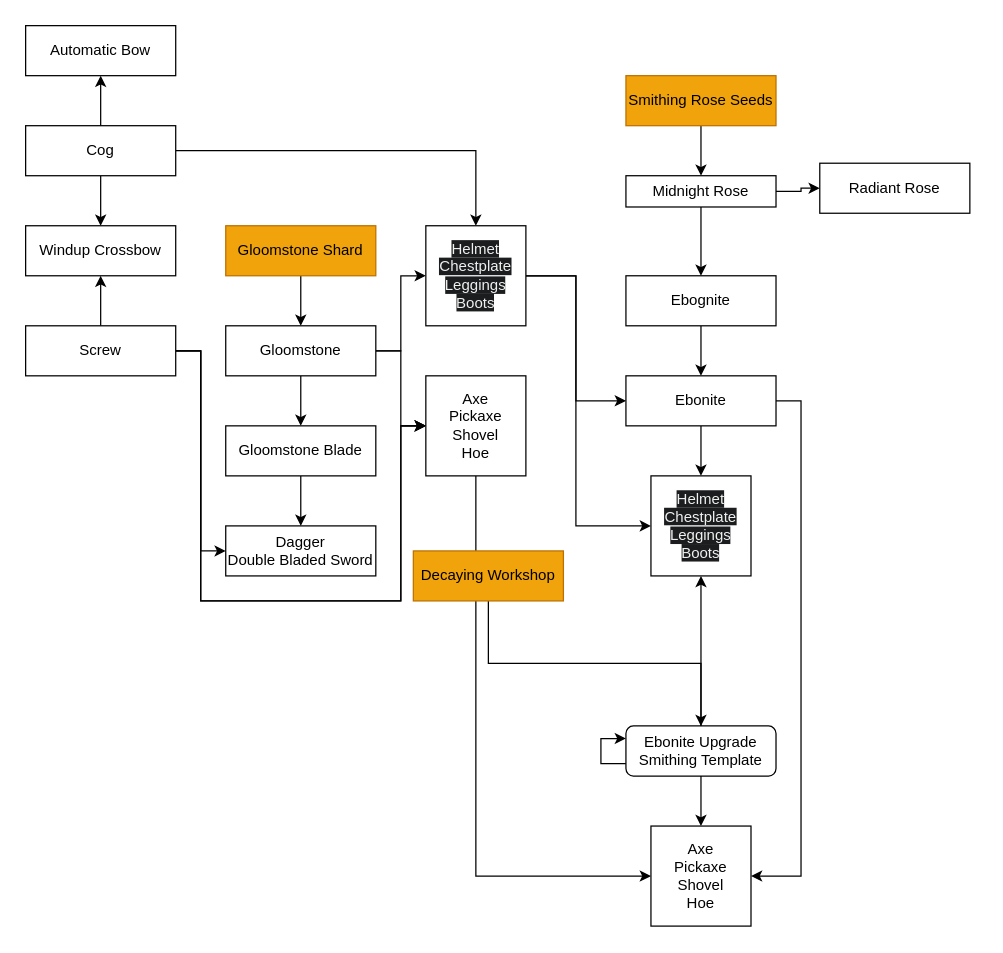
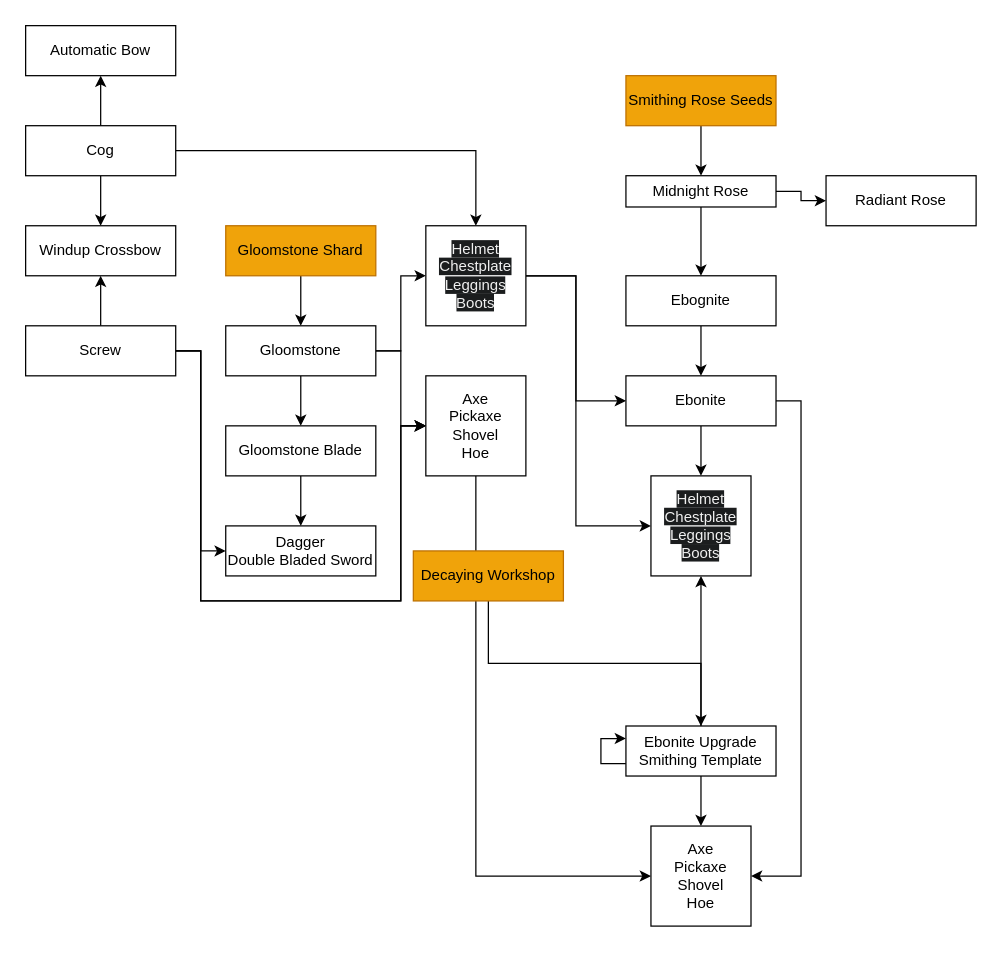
(894, 188) -> (901, 201)
(701, 751) -> (701, 751)
